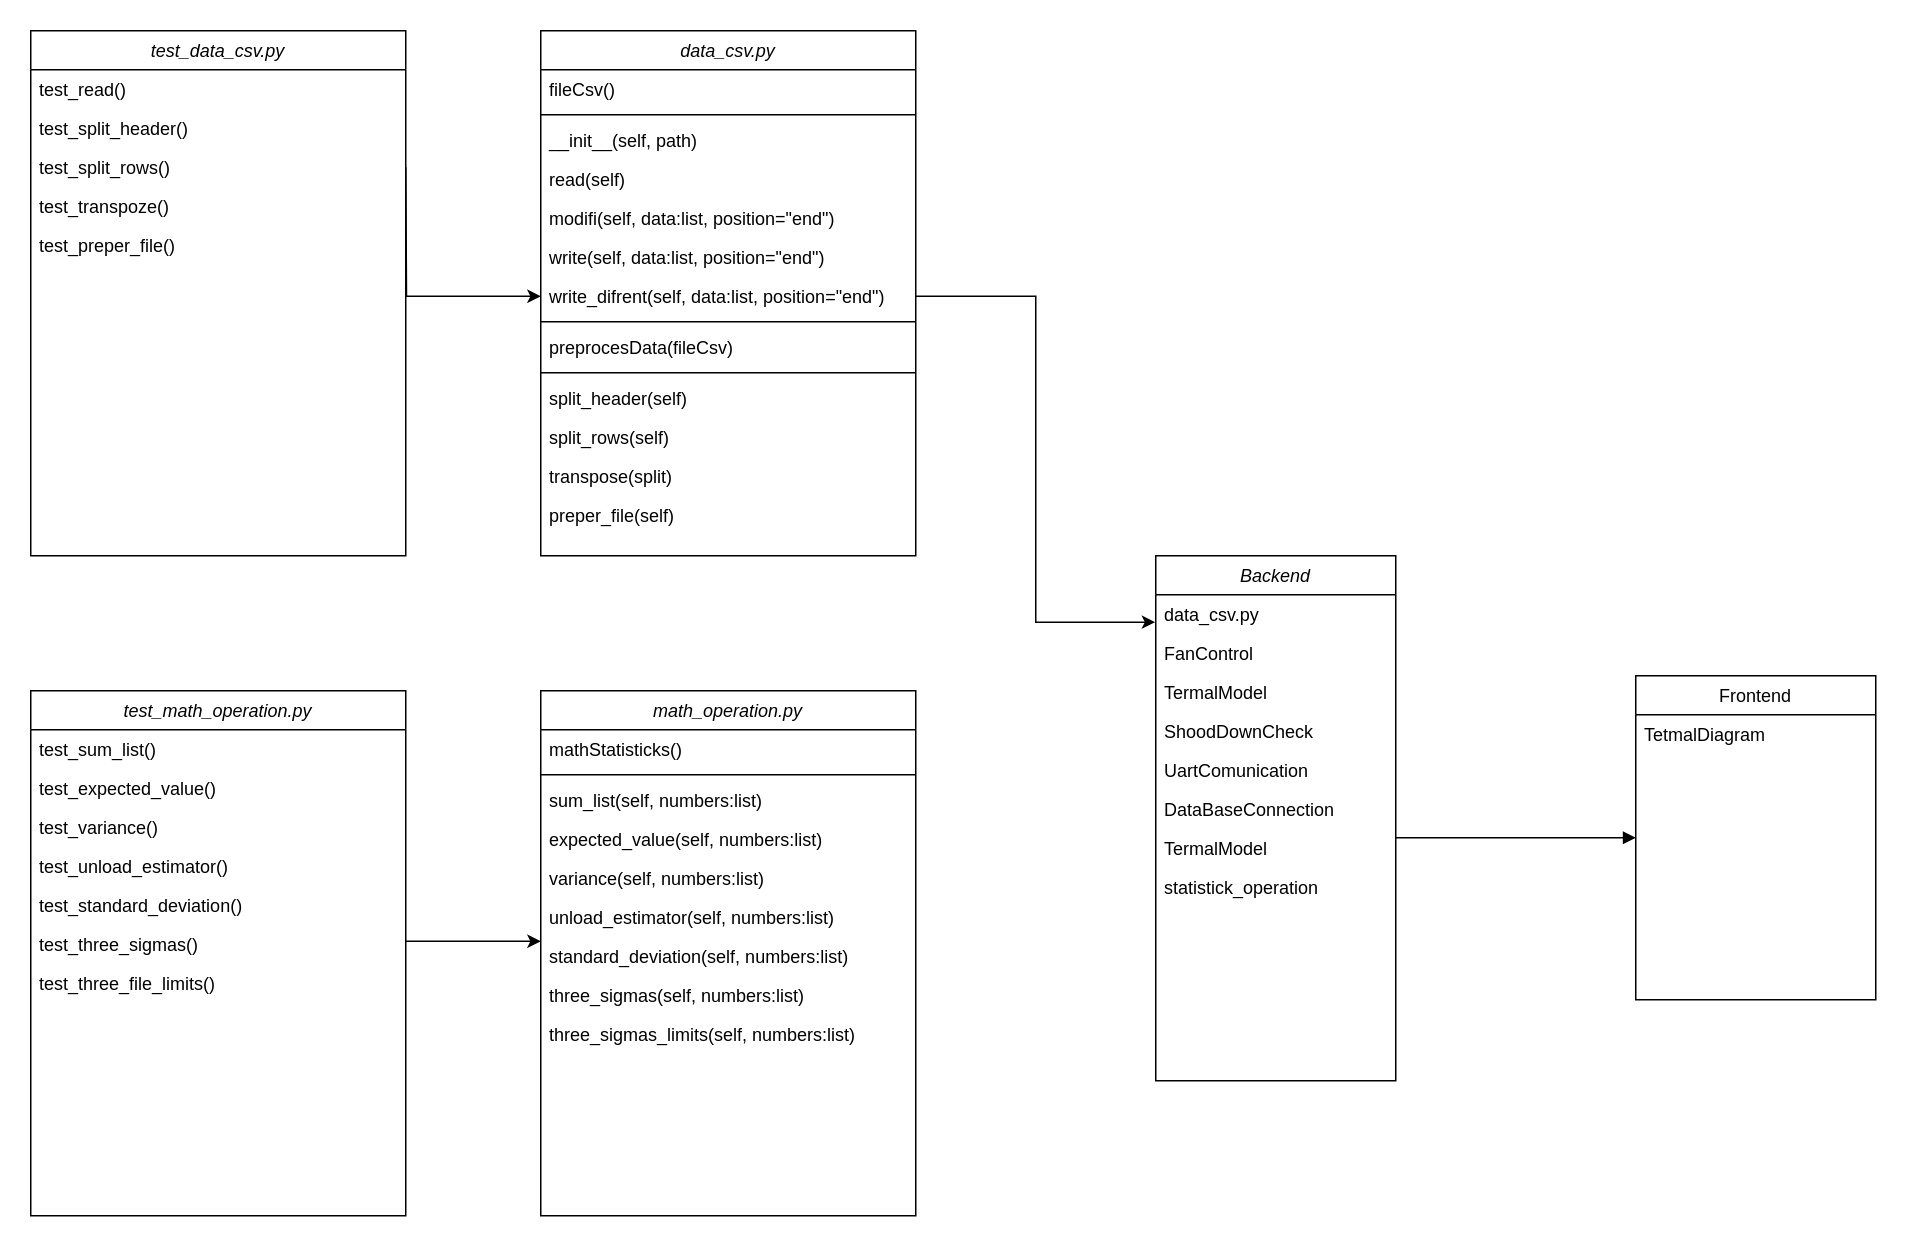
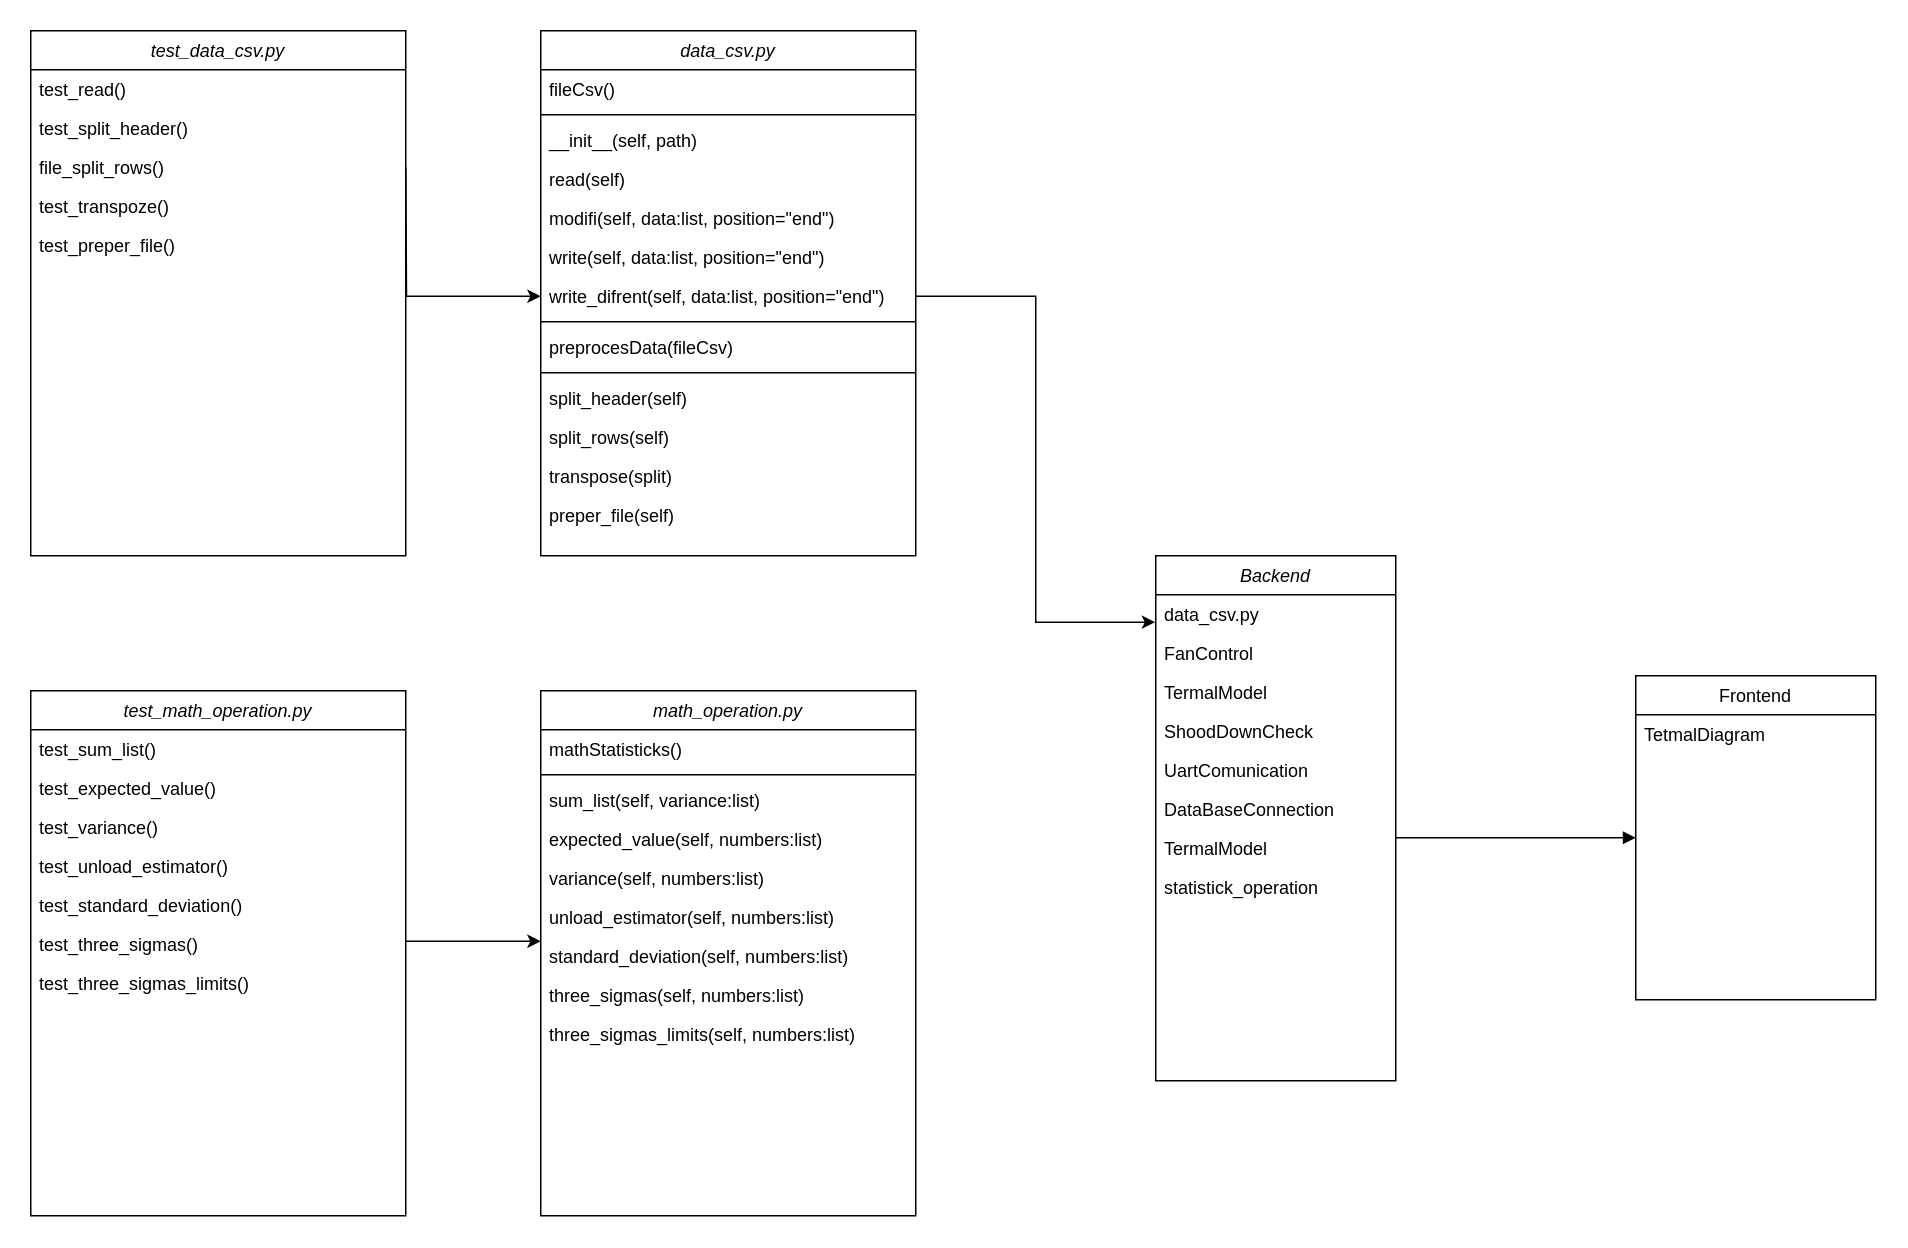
(120, 168) -> (115, 168)
(671, 801) -> (674, 801)
(148, 984) -> (161, 984)
